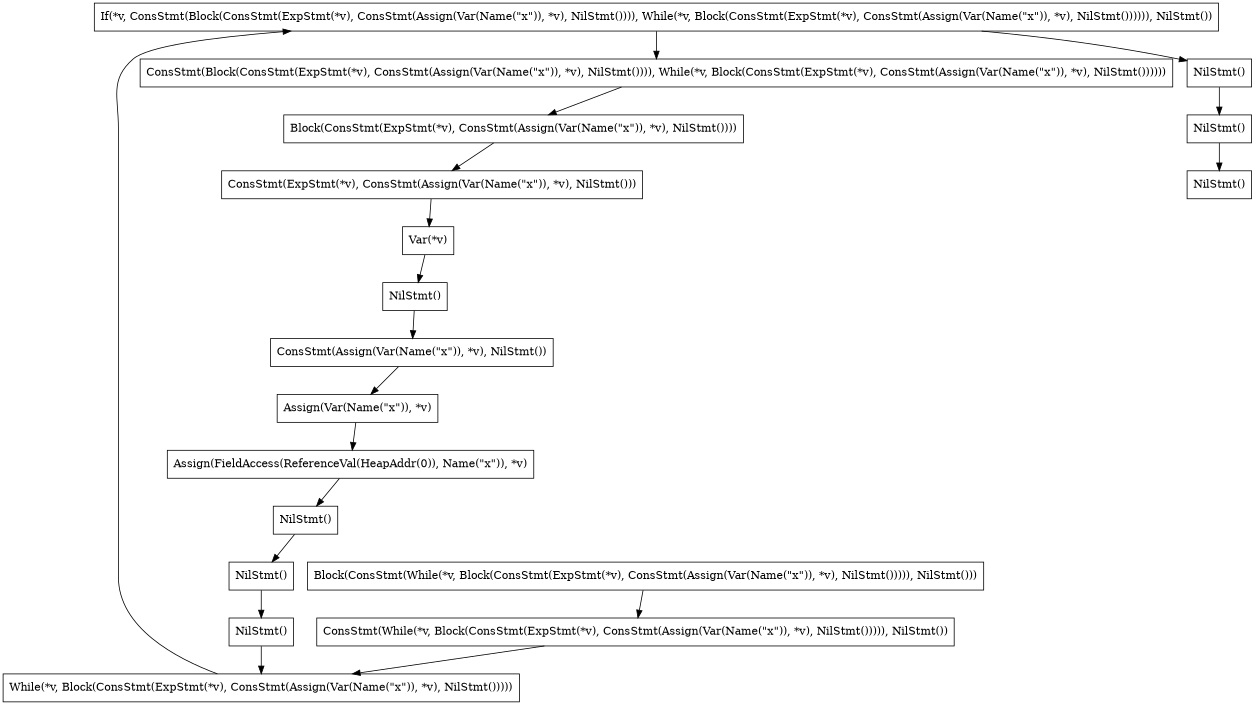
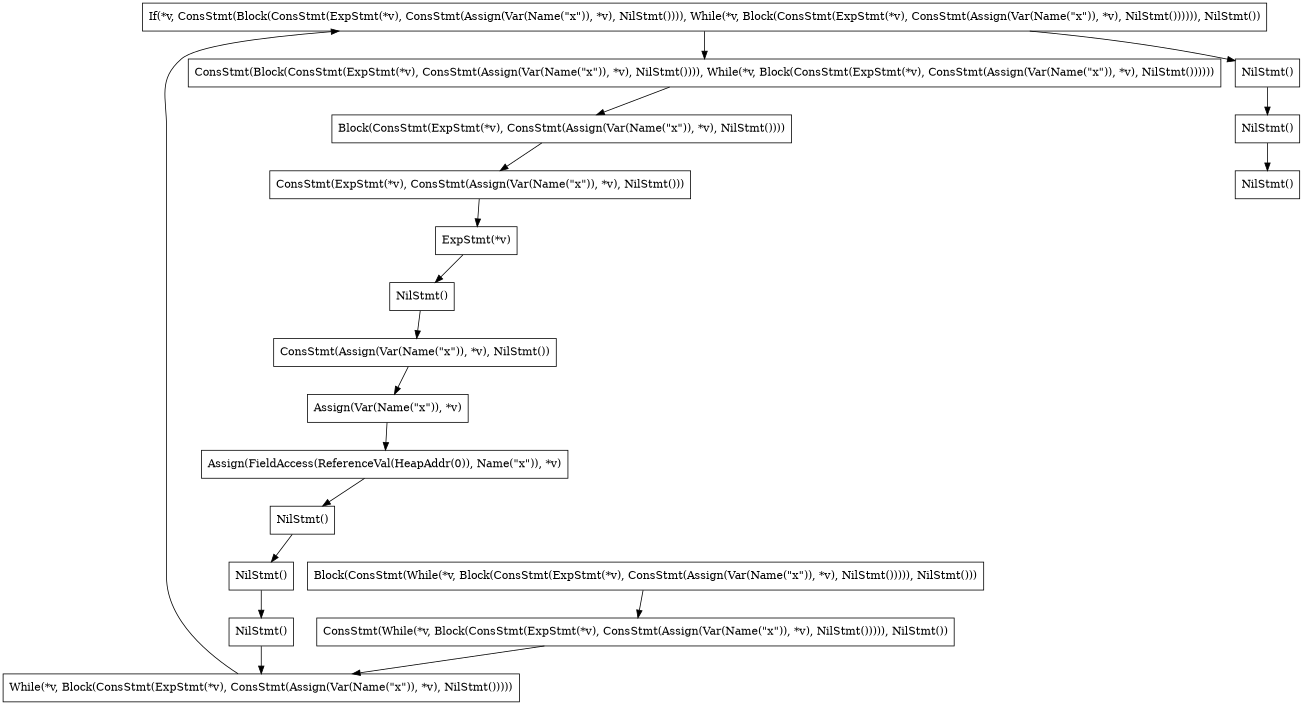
(428, 241) -> (476, 241)
